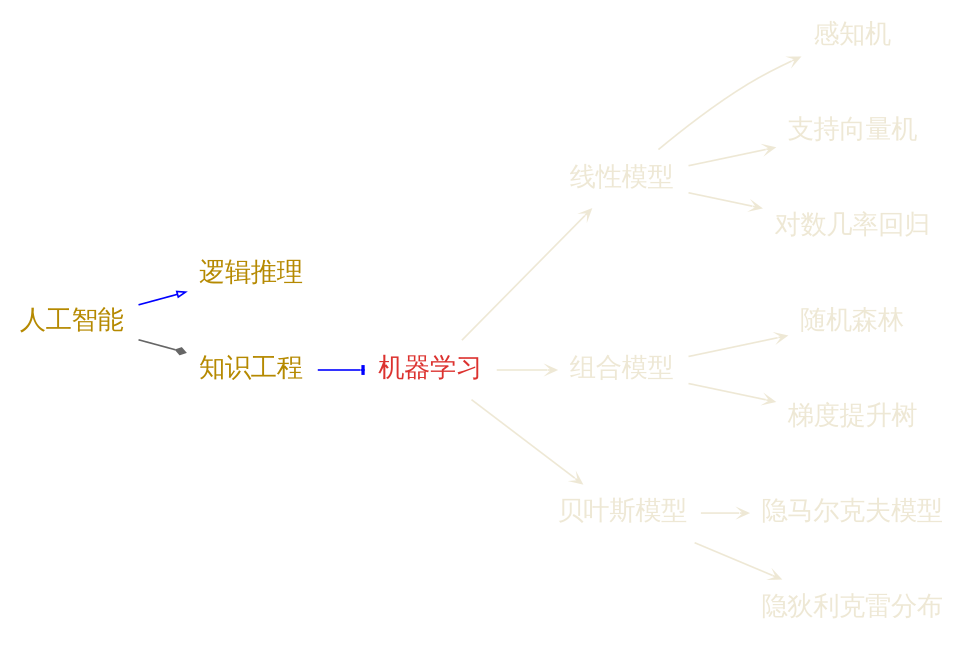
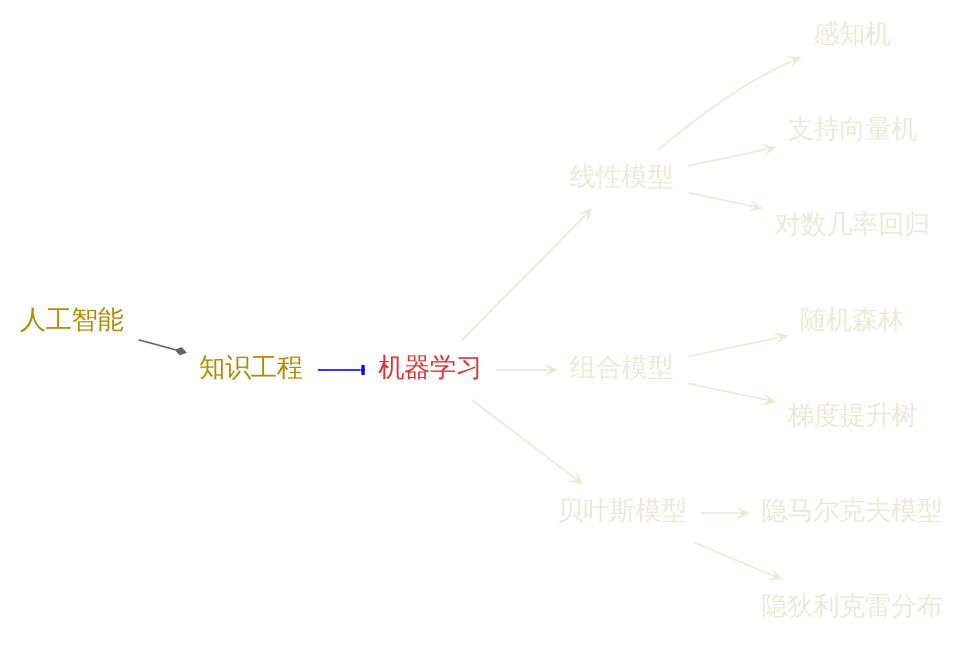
(252, 275) -> none
